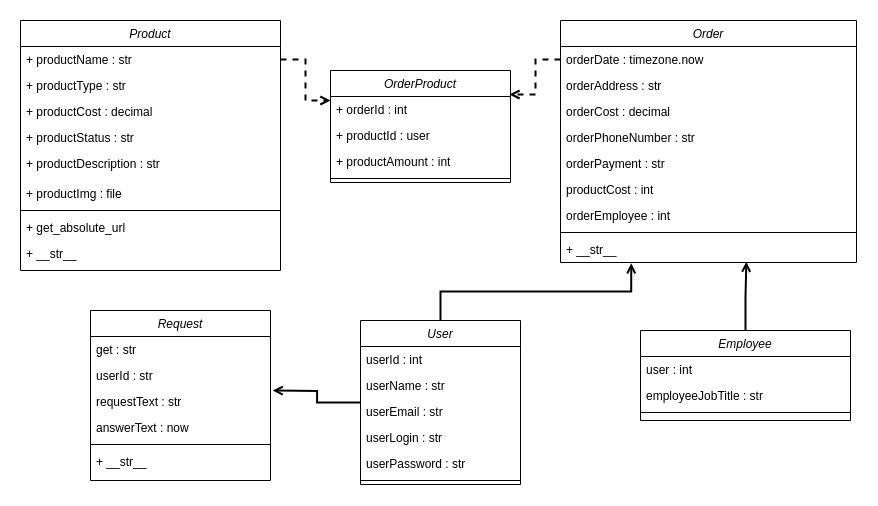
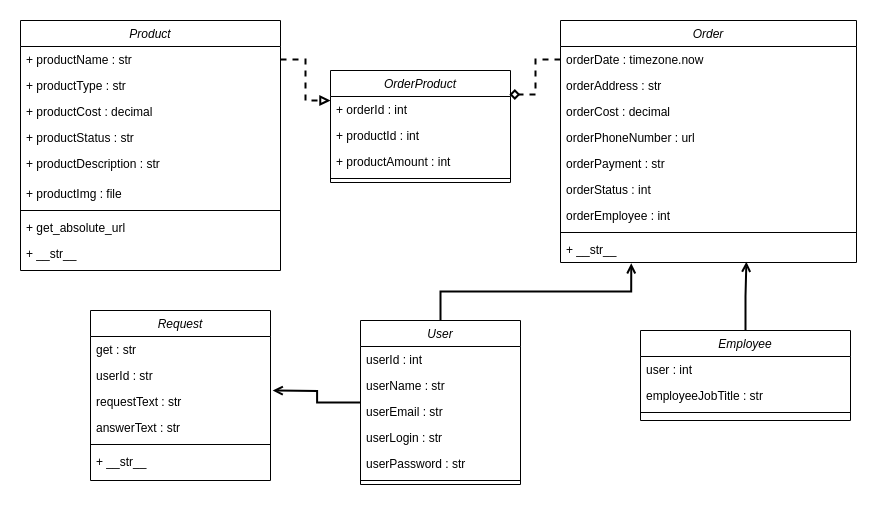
(517, 95) -> (520, 95)
(321, 101) -> (318, 101)
(392, 136) -> (387, 136)
(637, 138) -> (635, 138)
(618, 190) -> (618, 190)
(147, 428) -> (147, 428)
